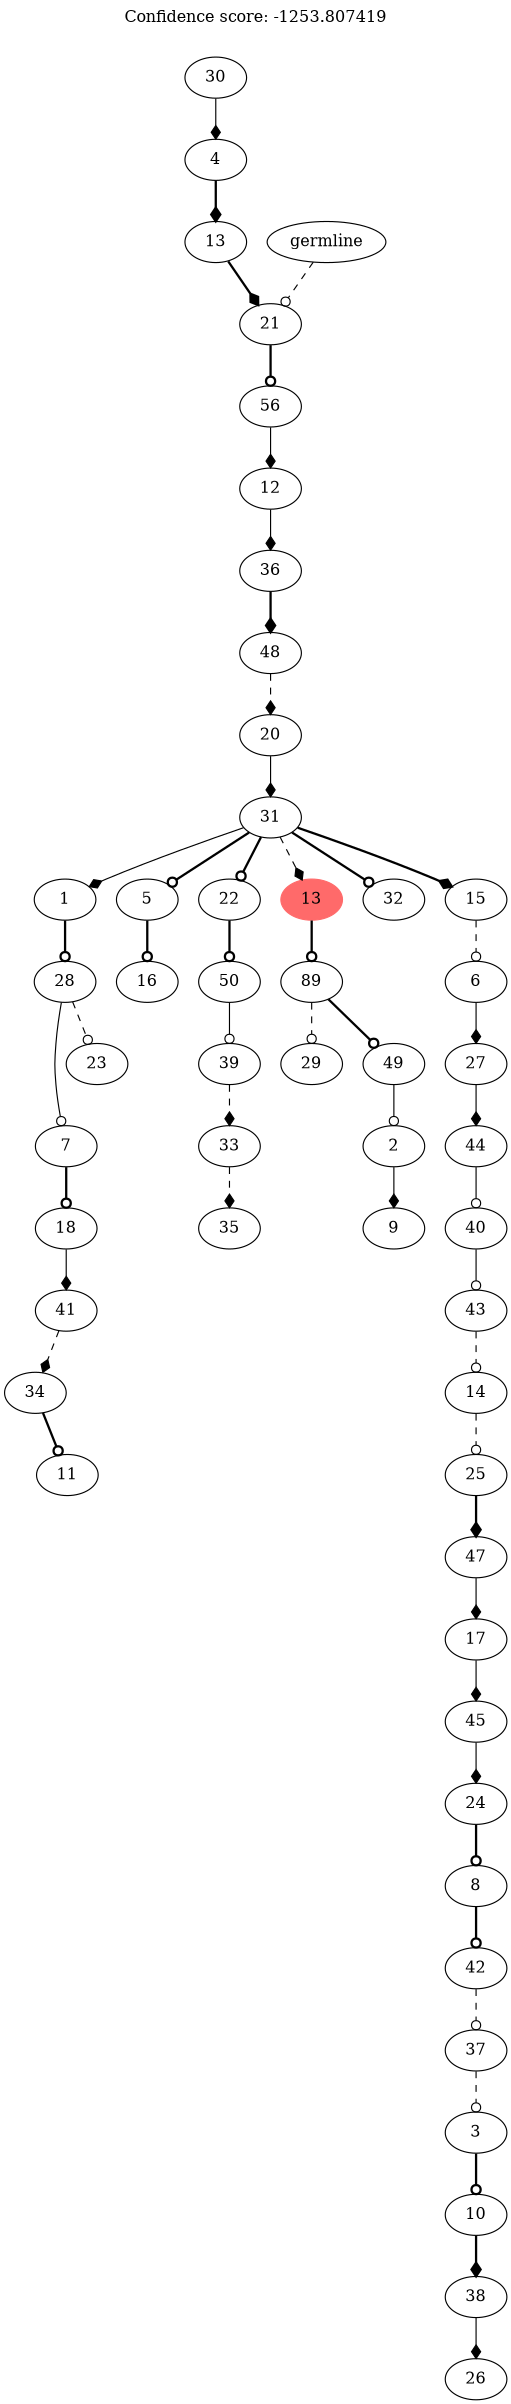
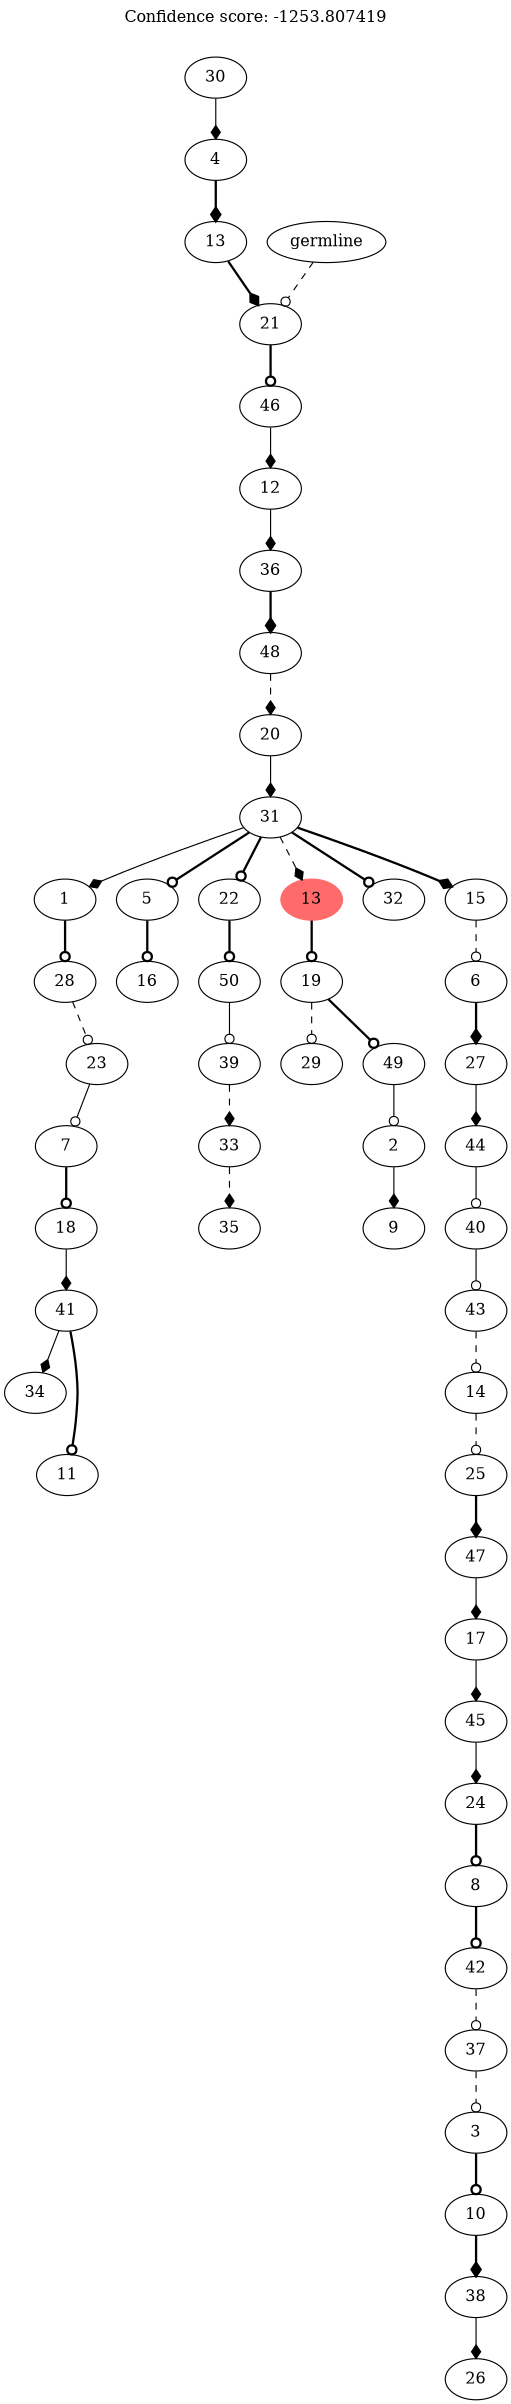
(271, 406) -> (271, 406)
(312, 982) -> (312, 982)
(476, 1016) -> (476, 1016)
(55, 1059) -> (83, 1101)
(53, 1345) -> (53, 1345)
(50, 1430) -> (78, 1388)
